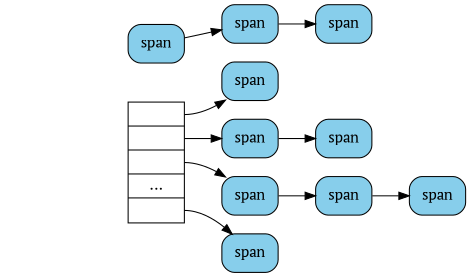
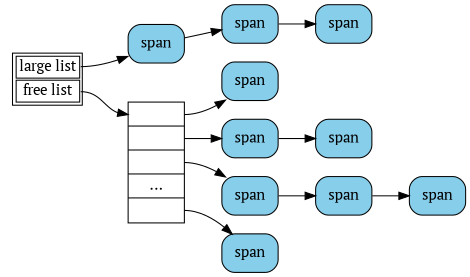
none -> (47, 79)
